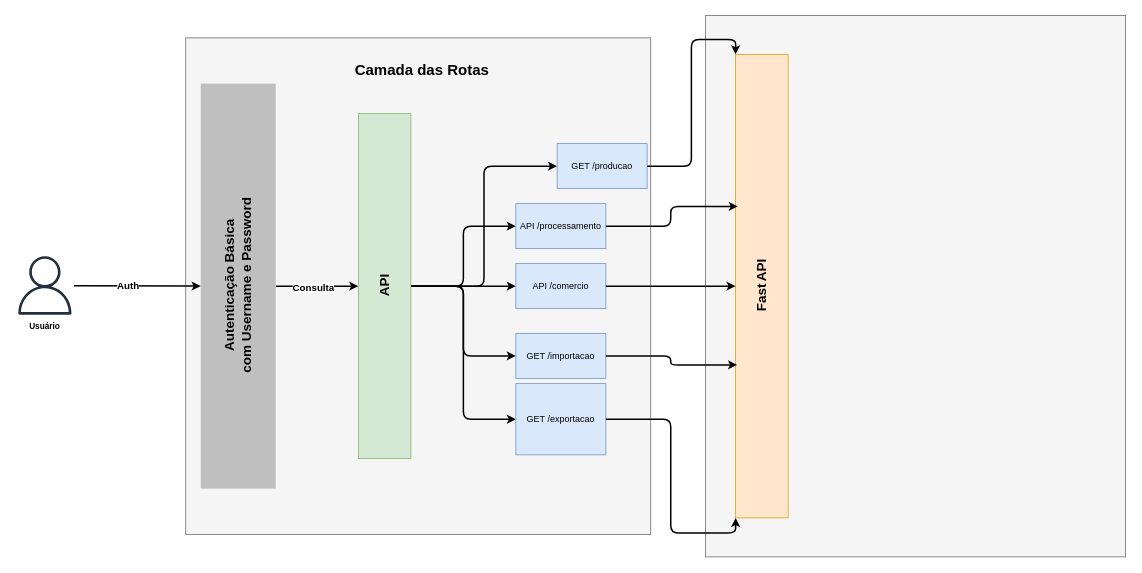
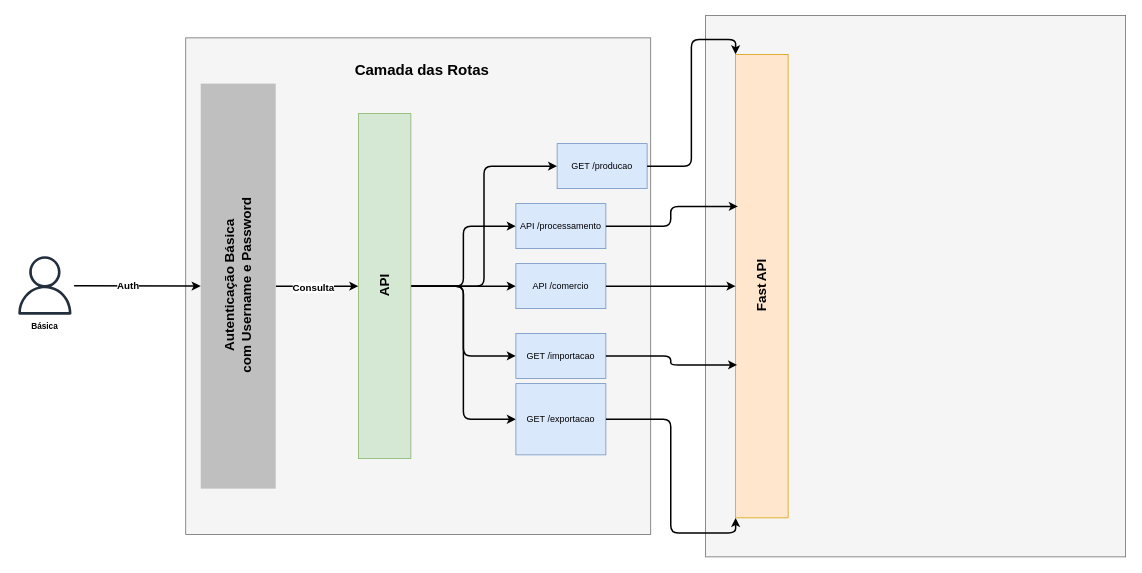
(45, 327) -> (45, 327)
